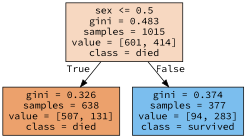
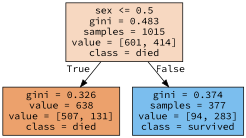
(61, 111) -> (61, 111)
